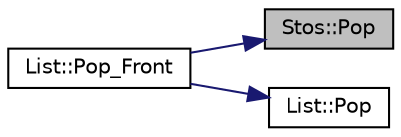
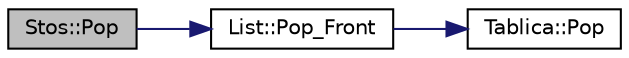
(217, 48) -> (163, 29)
(329, 108) -> (544, 29)
